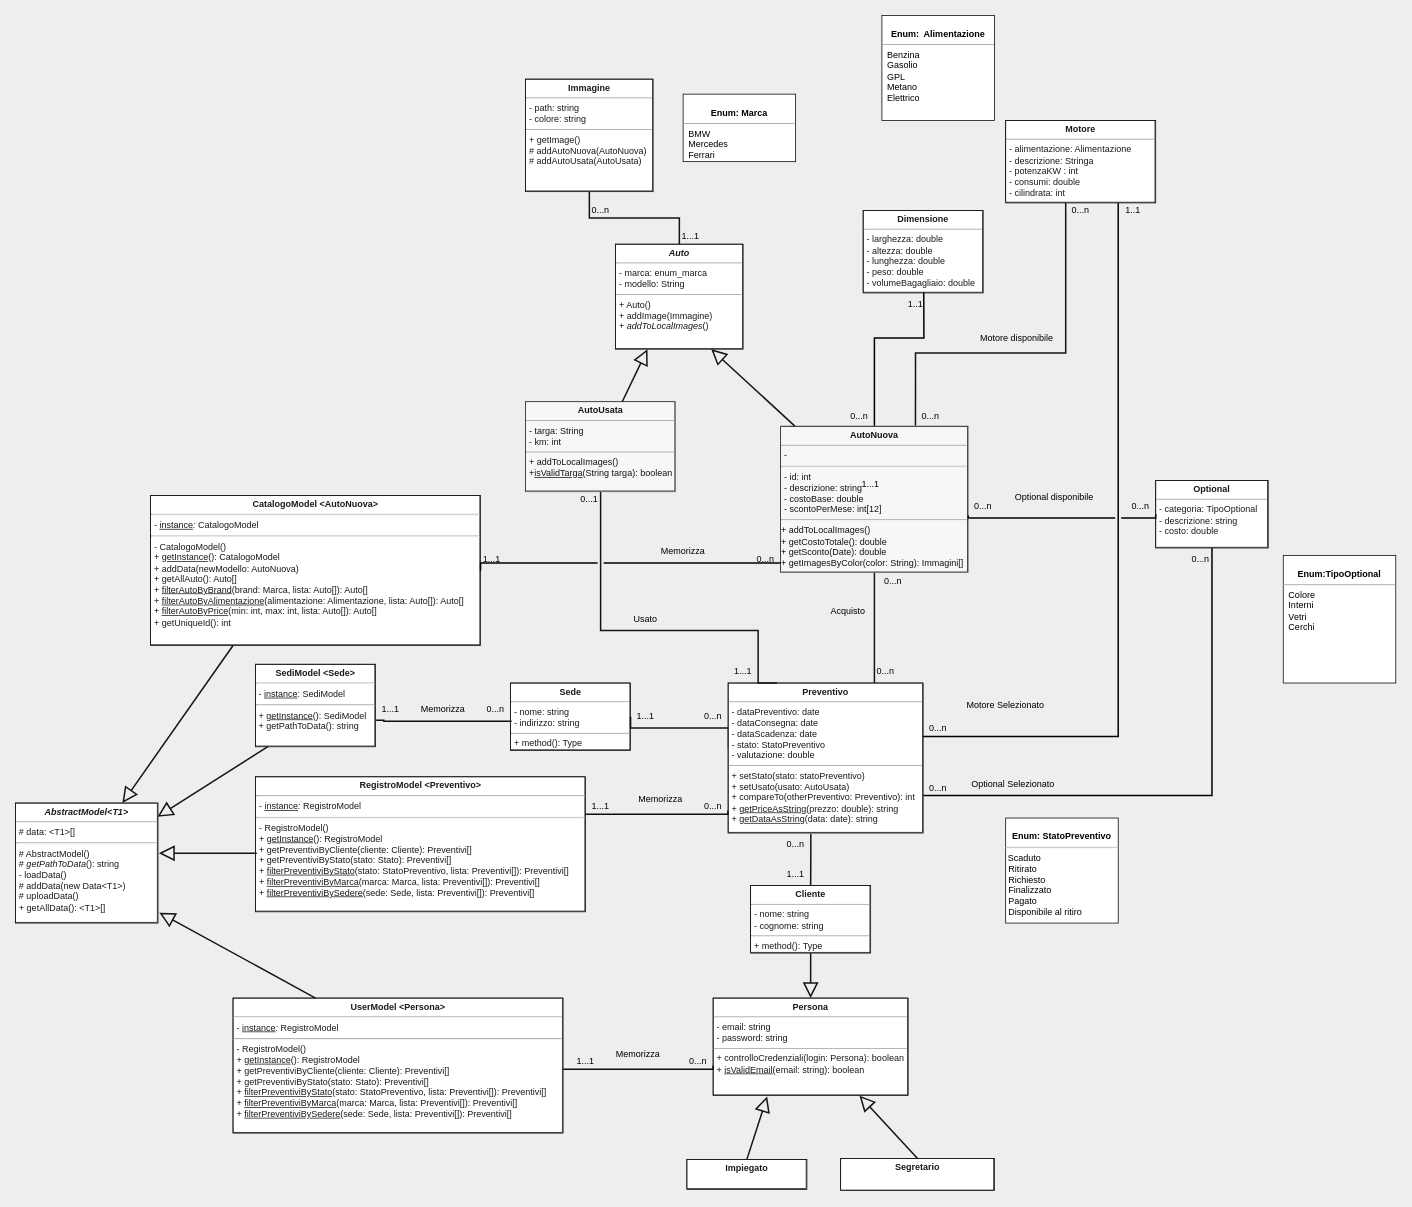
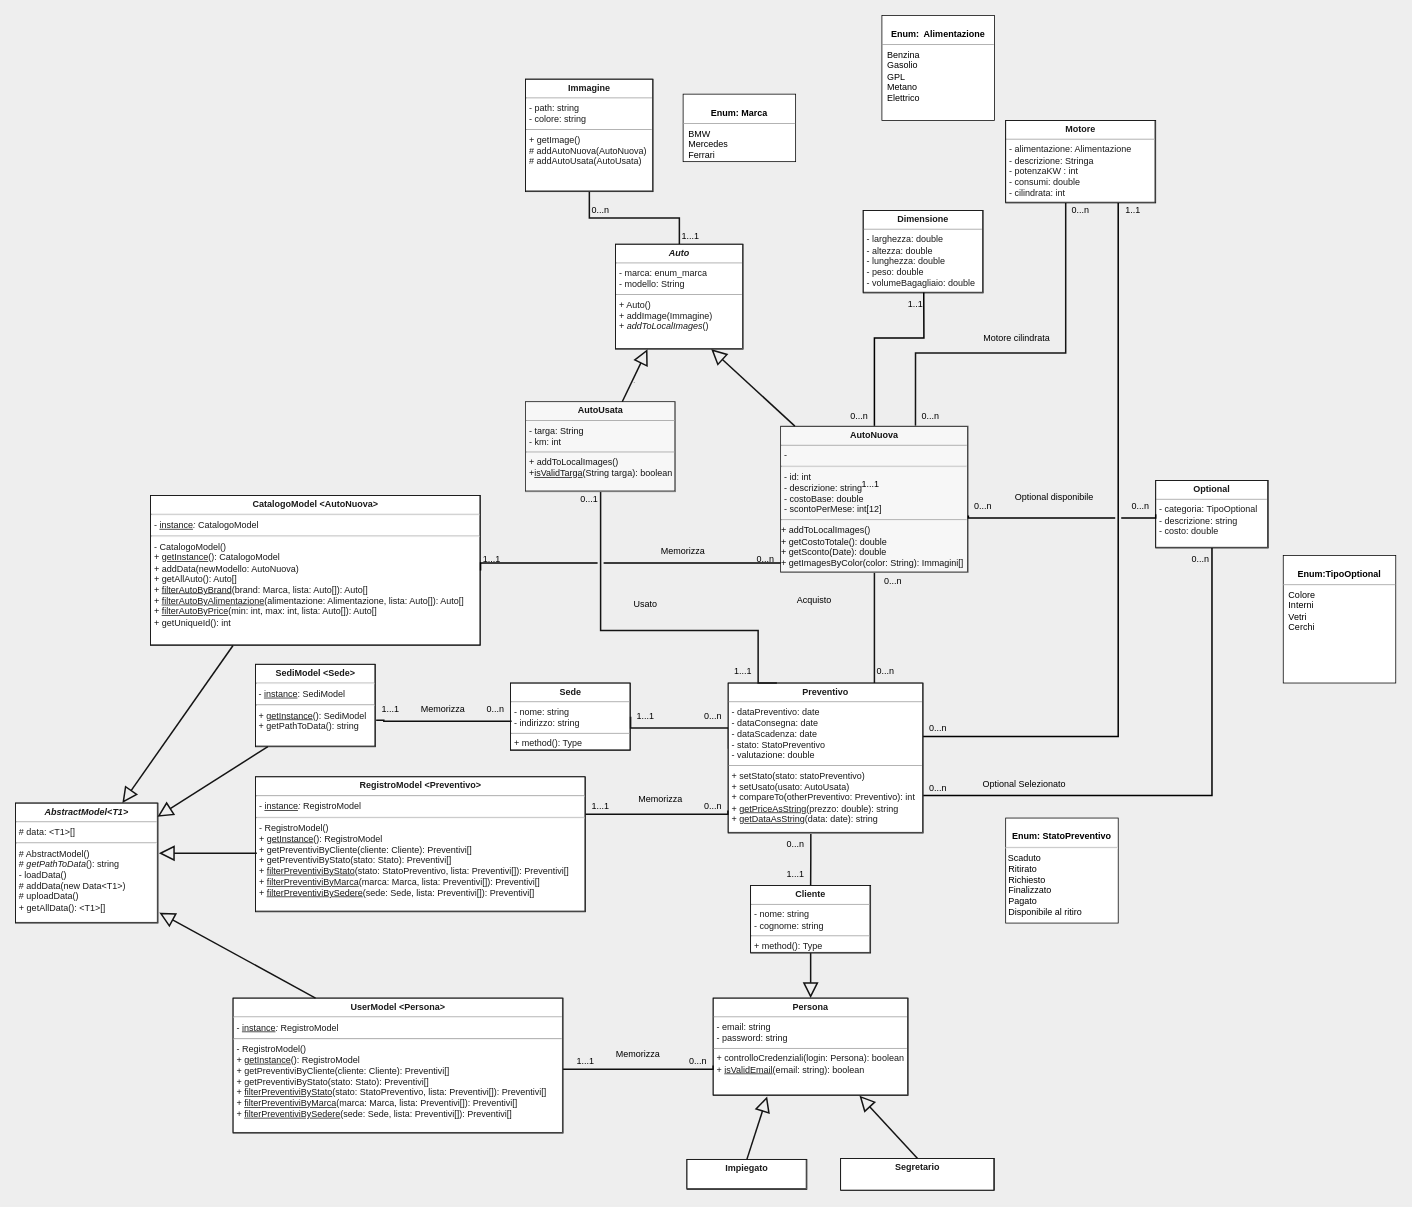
(1017, 338) -> (1017, 338)
(848, 612) -> (814, 600)
(645, 619) -> (645, 604)
(1005, 705) -> none
(1013, 784) -> (1024, 784)
